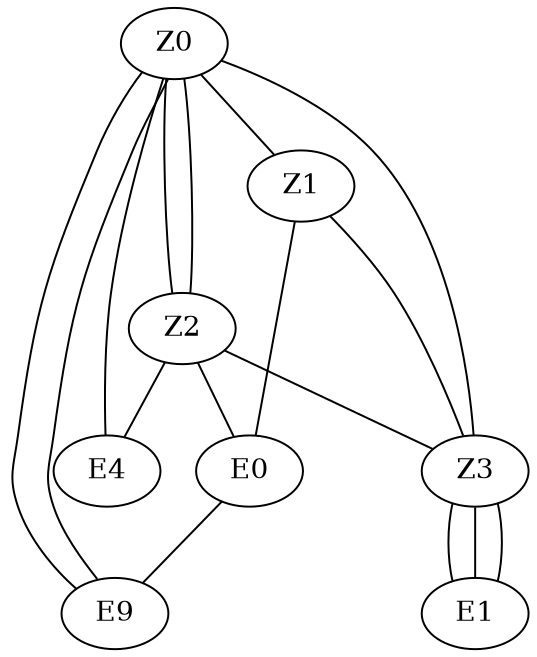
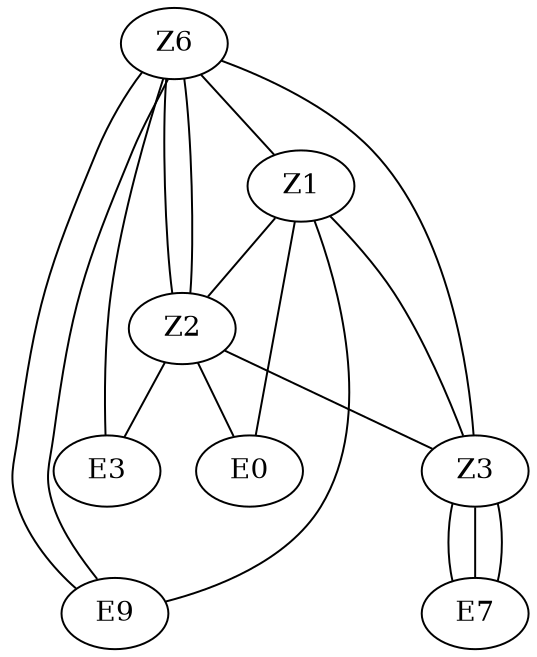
(174, 44) -> (174, 44)
none -> (242, 257)
(107, 471) -> (107, 471)
(182, 542) -> (341, 456)
(475, 614) -> (475, 614)
